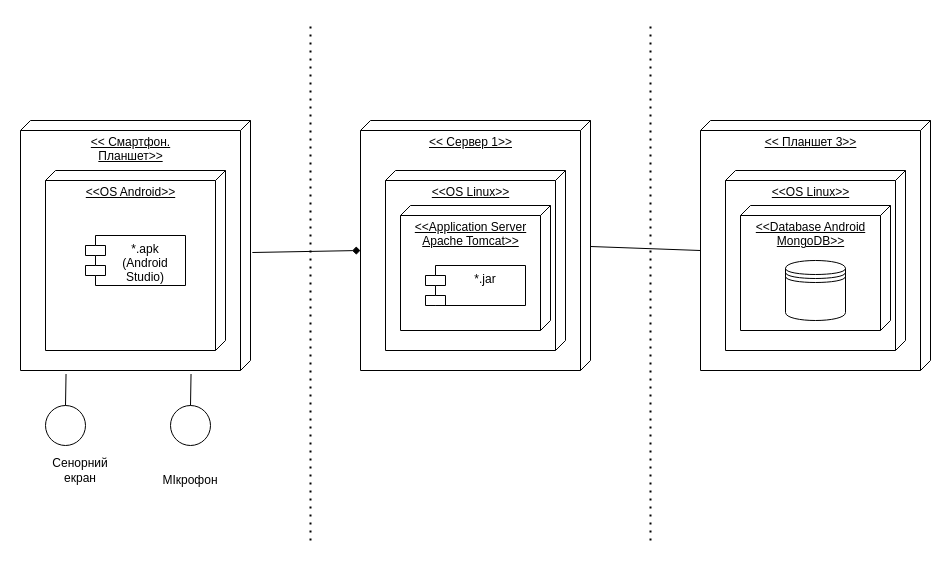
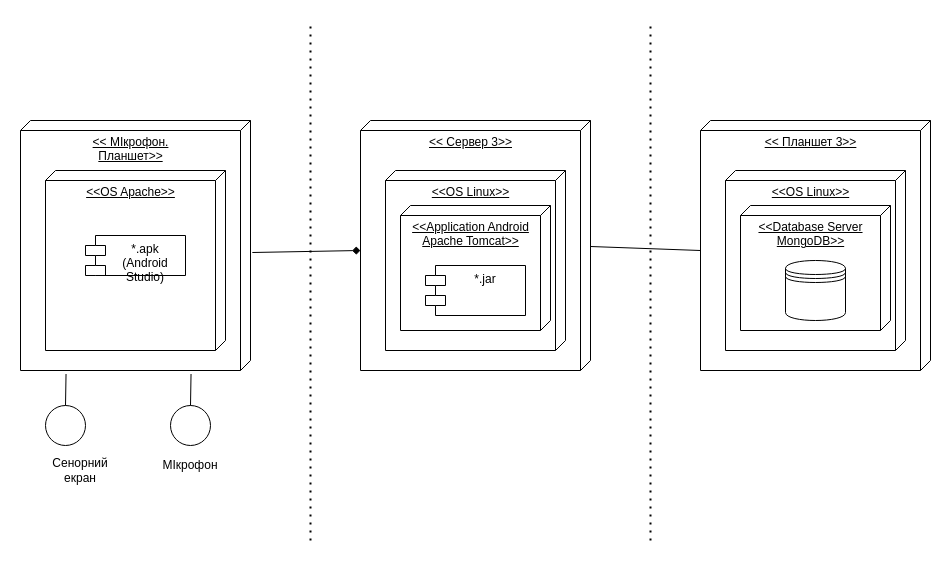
(471, 143) -> (471, 143)
(131, 150) -> (131, 150)
(131, 193) -> (131, 193)
(471, 235) -> (471, 235)
(811, 235) -> (811, 235)
(136, 261) -> (136, 256)
(476, 286) -> (476, 291)
(191, 481) -> (191, 466)
